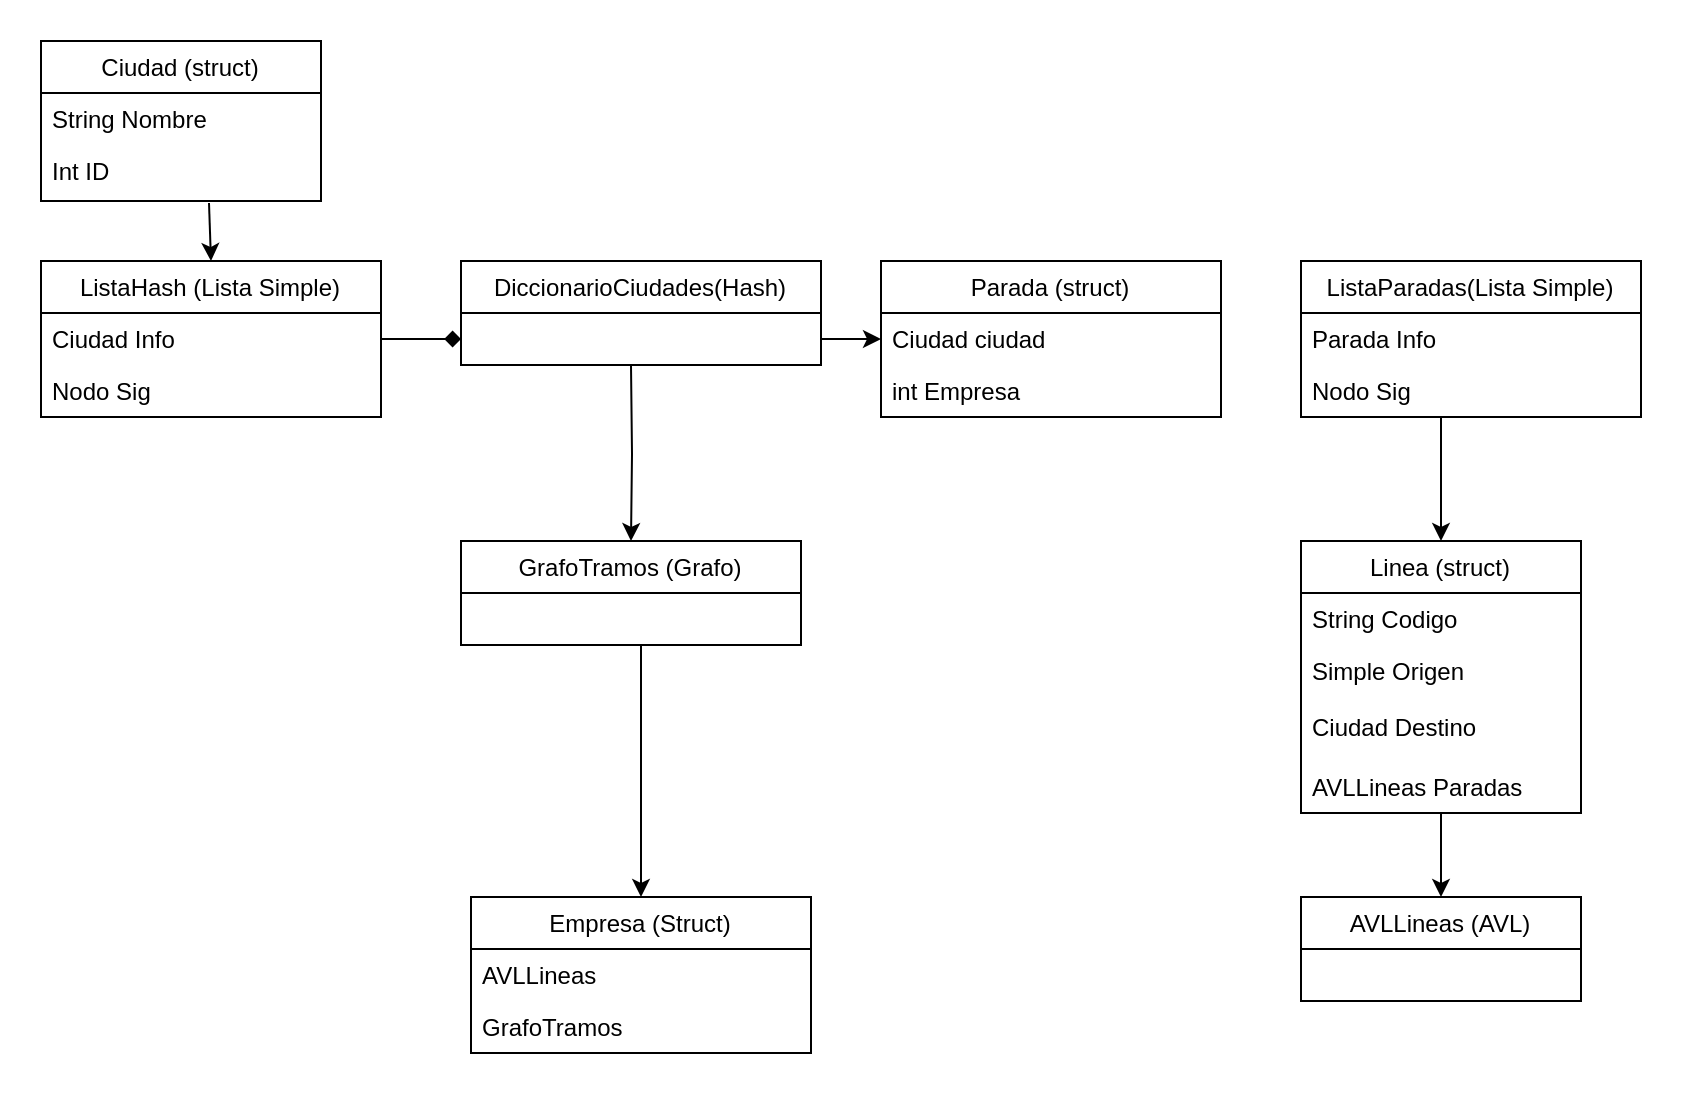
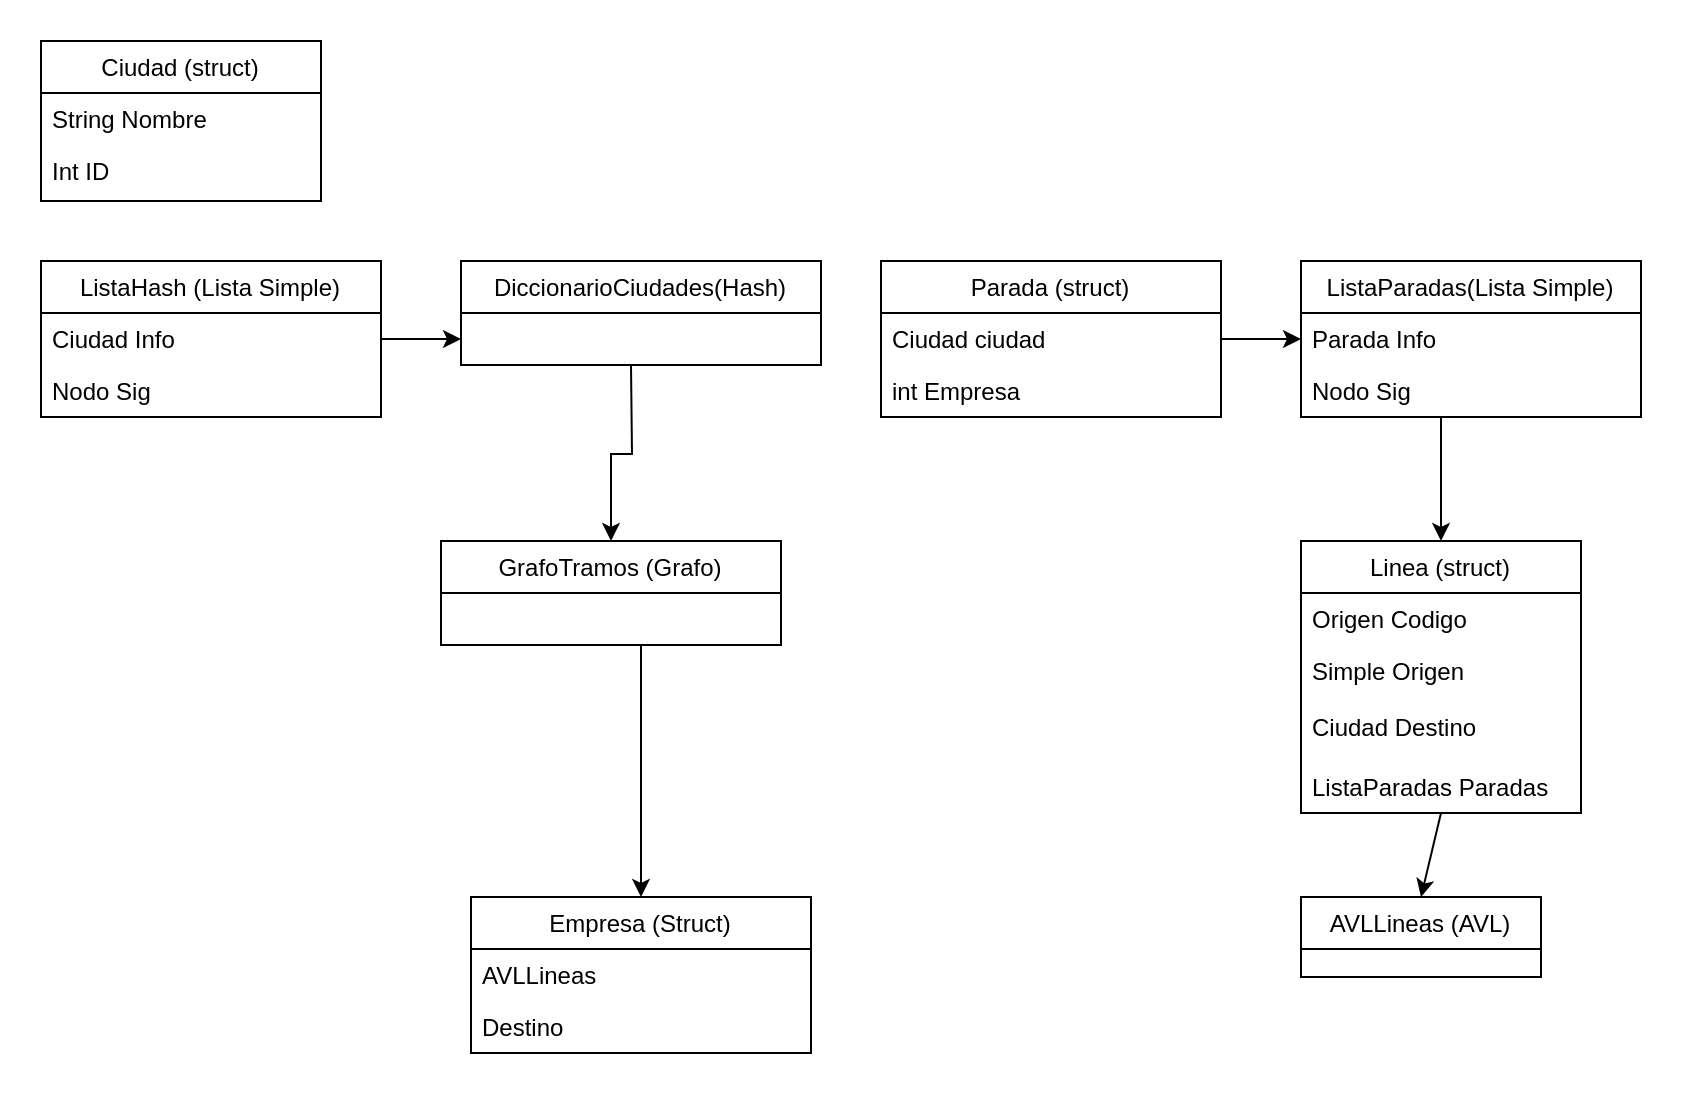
(210, 225) -> none
(444, 339) -> (445, 339)
(844, 339) -> none
none -> (1254, 339)
(631, 593) -> (611, 593)
(1390, 620) -> (1390, 620)
(1420, 788) -> (1440, 788)
(1441, 949) -> (1421, 937)
(556, 1028) -> (526, 1028)
